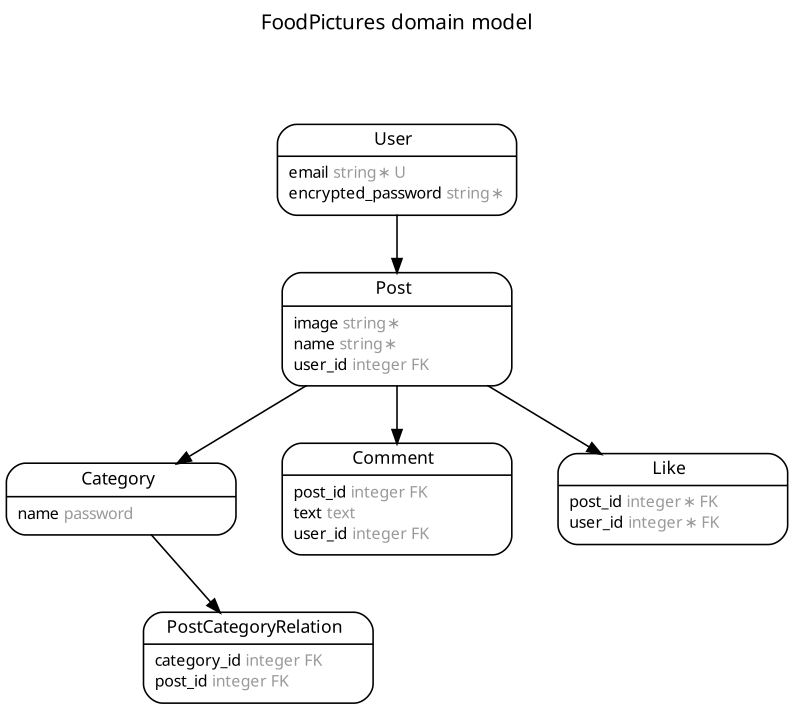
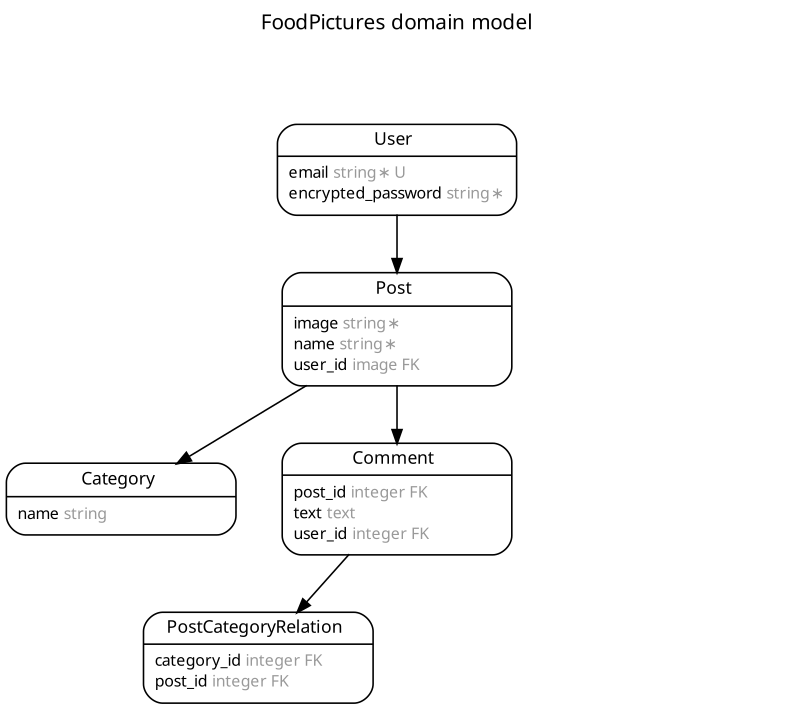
(391, 365) -> (387, 365)
(673, 499) -> none
(99, 514) -> (86, 514)
(181, 568) -> (328, 578)
